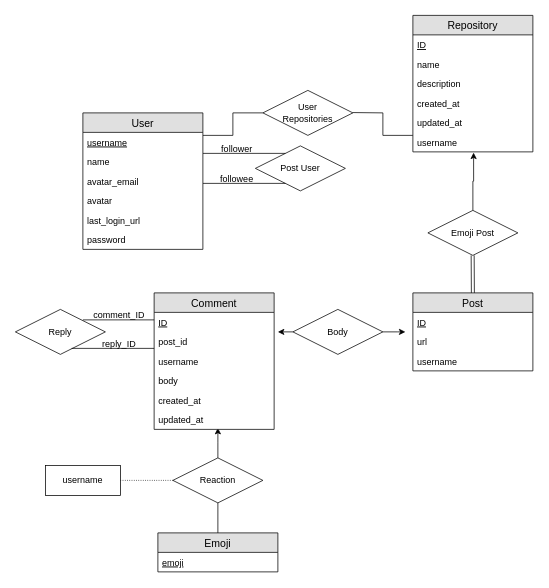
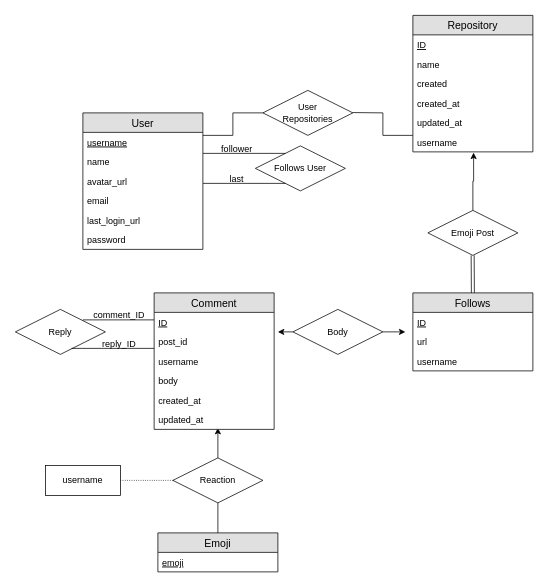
(442, 84) -> (435, 84)
(300, 168) -> (300, 168)
(237, 179) -> (237, 179)
(115, 182) -> (111, 182)
(102, 201) -> (97, 201)
(473, 303) -> (473, 303)
